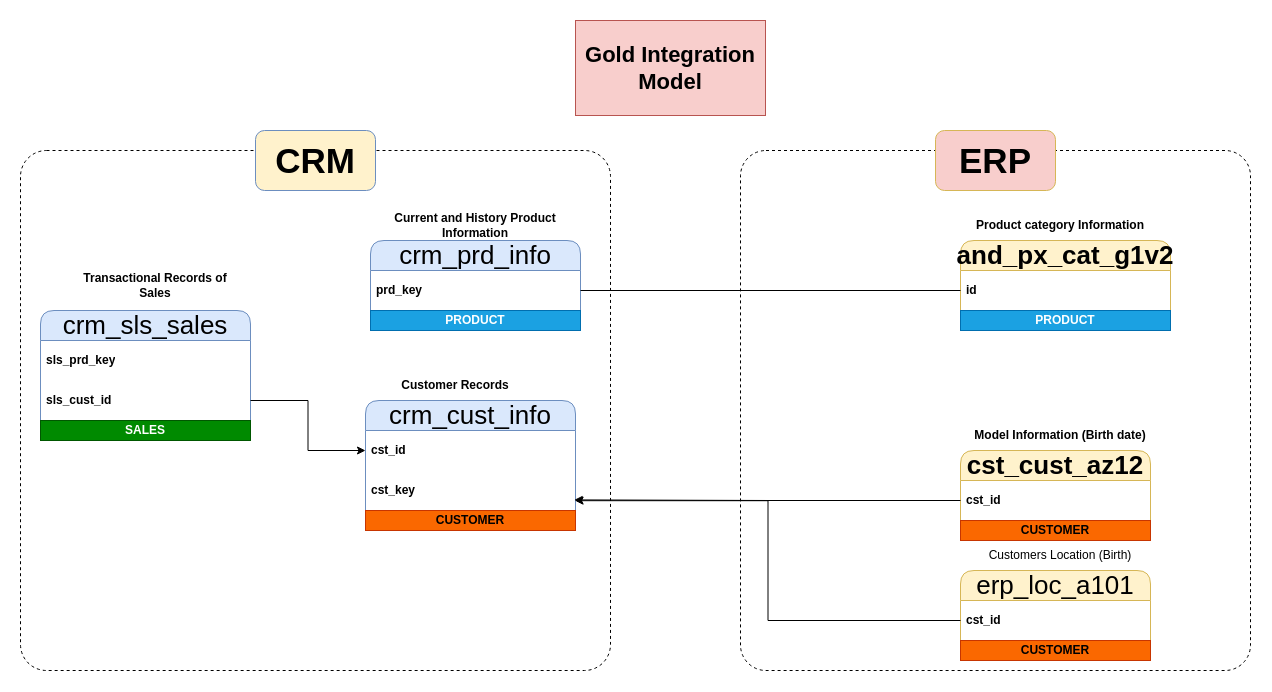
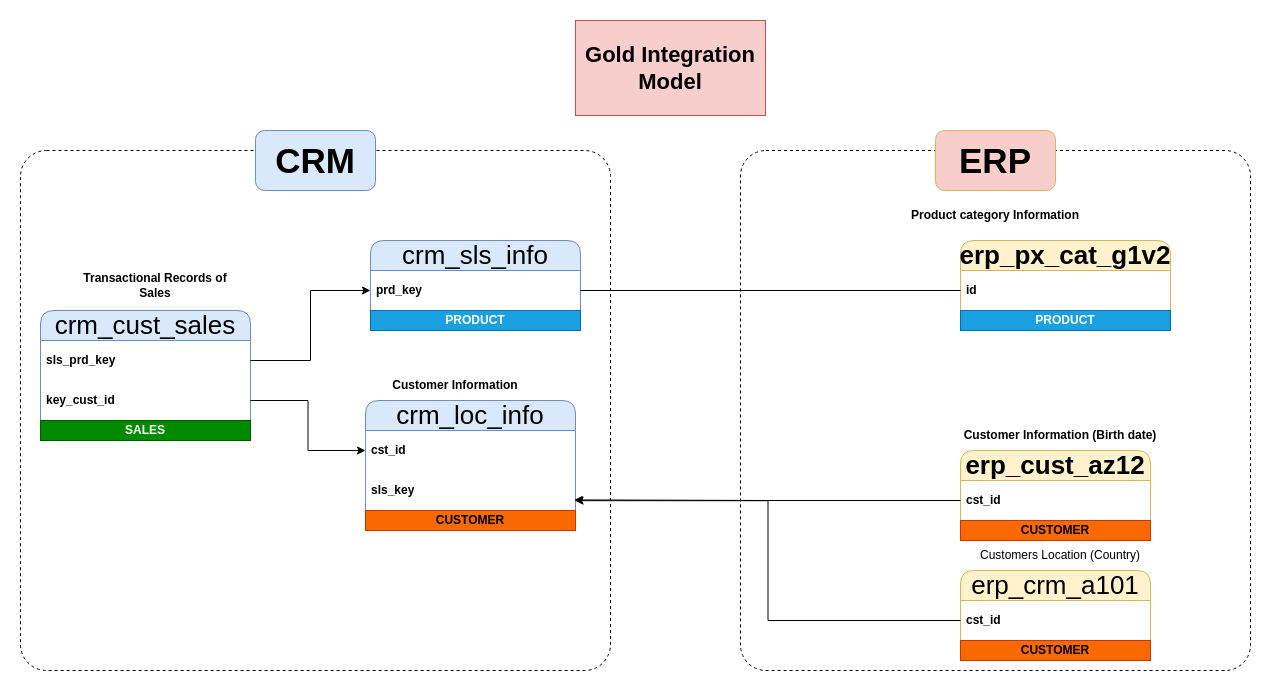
(316, 161) -> (316, 161)
(476, 226) -> none
(1061, 226) -> (996, 216)
(476, 256) -> (476, 256)
(1066, 256) -> (1066, 256)
(146, 326) -> (146, 326)
none -> (311, 329)
(456, 386) -> (456, 386)
(80, 401) -> (82, 401)
(471, 416) -> (471, 416)
(1061, 436) -> (1061, 436)
(1056, 466) -> (1056, 466)
(395, 491) -> (393, 491)
(1061, 556) -> (1061, 556)
(1056, 586) -> (1056, 586)
